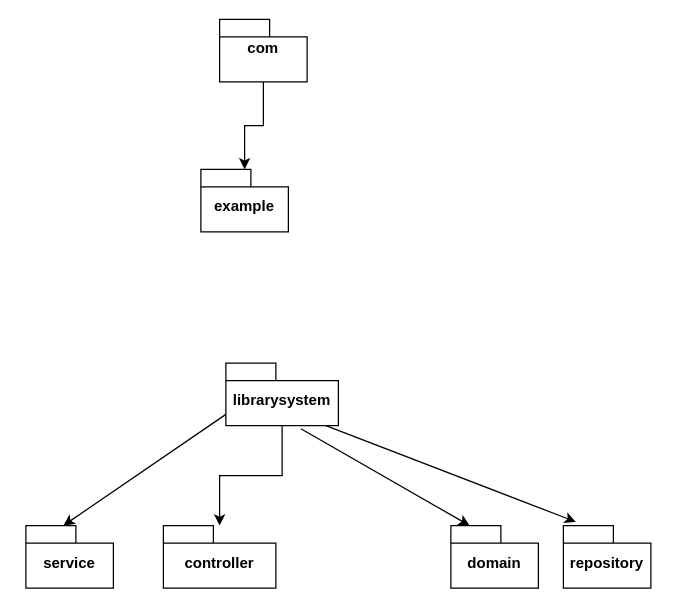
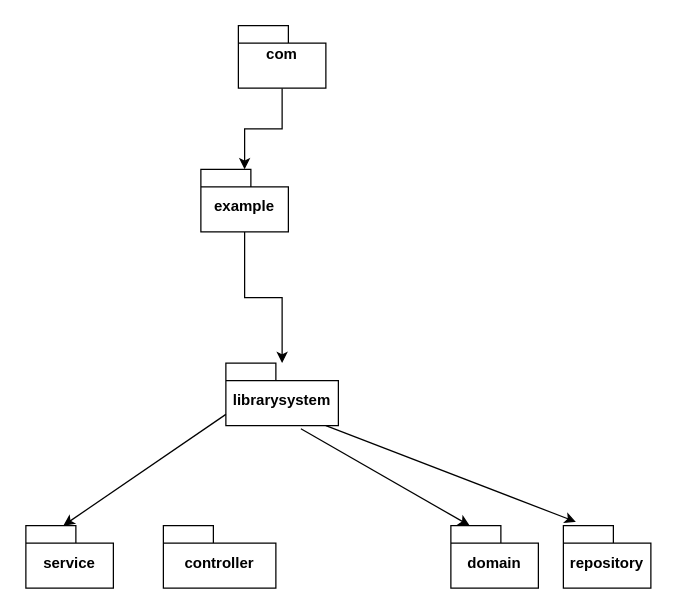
(263, 51) -> (282, 57)
none -> (259, 298)
(255, 476) -> none
